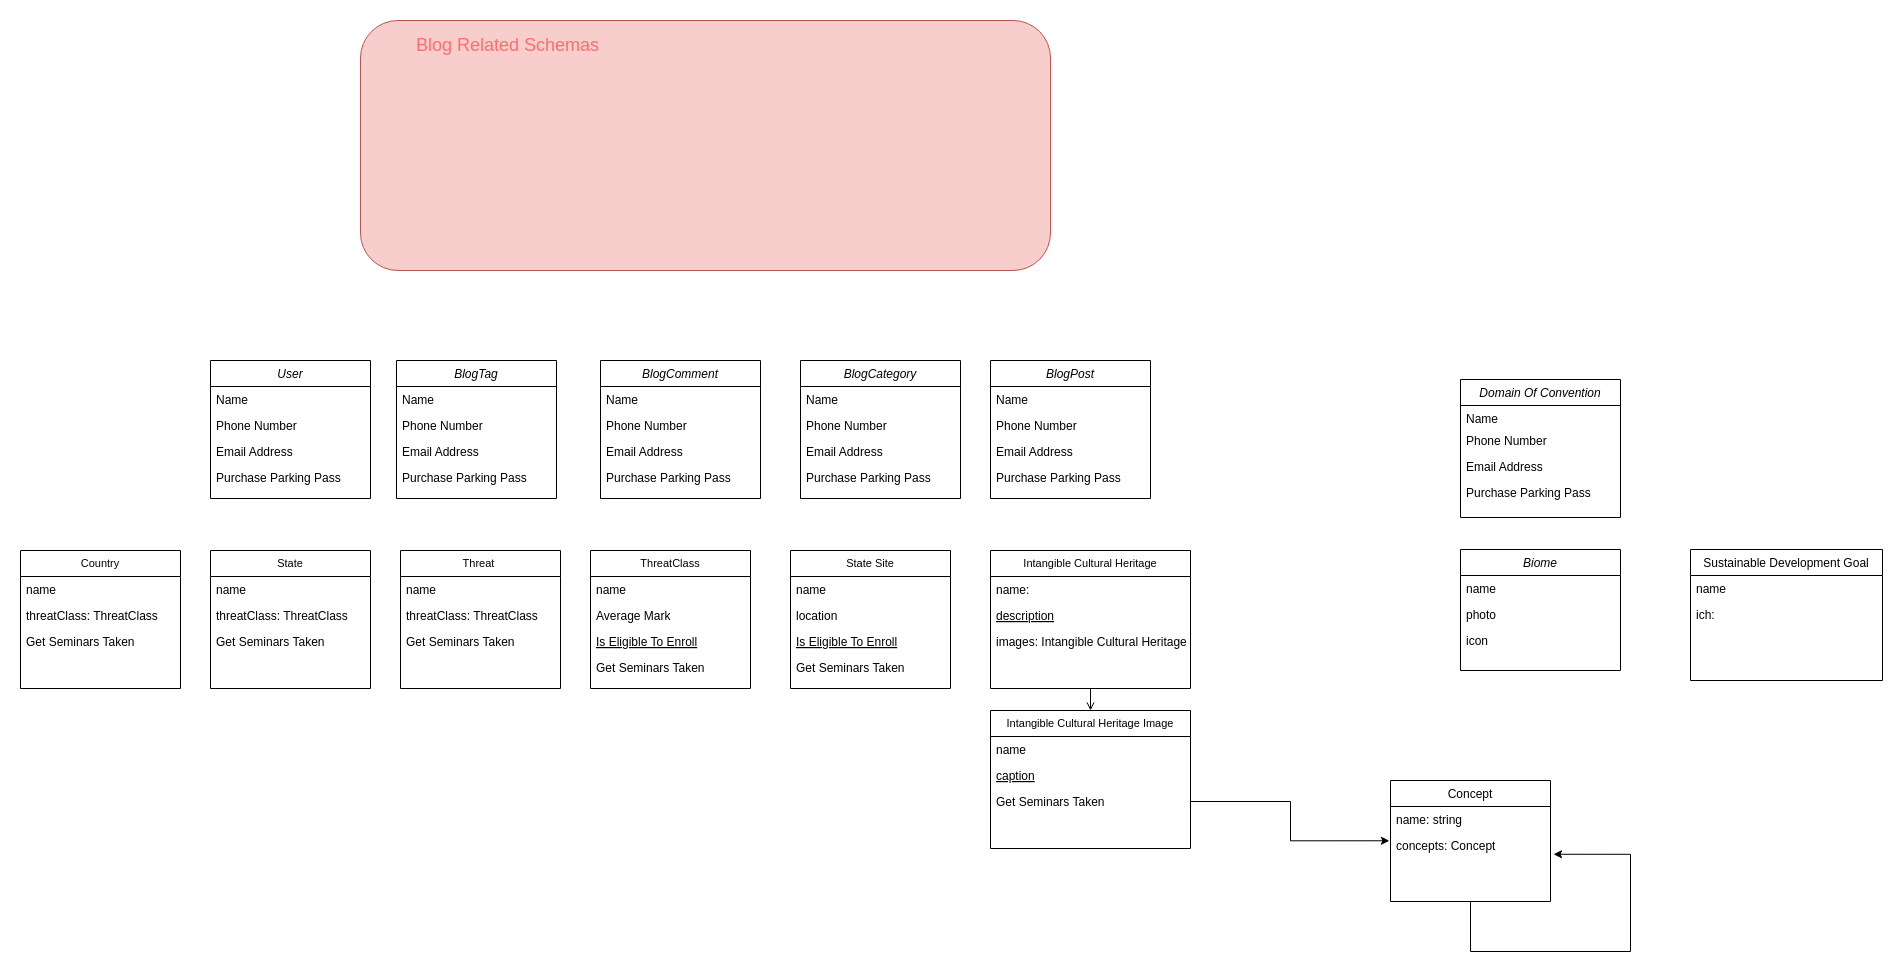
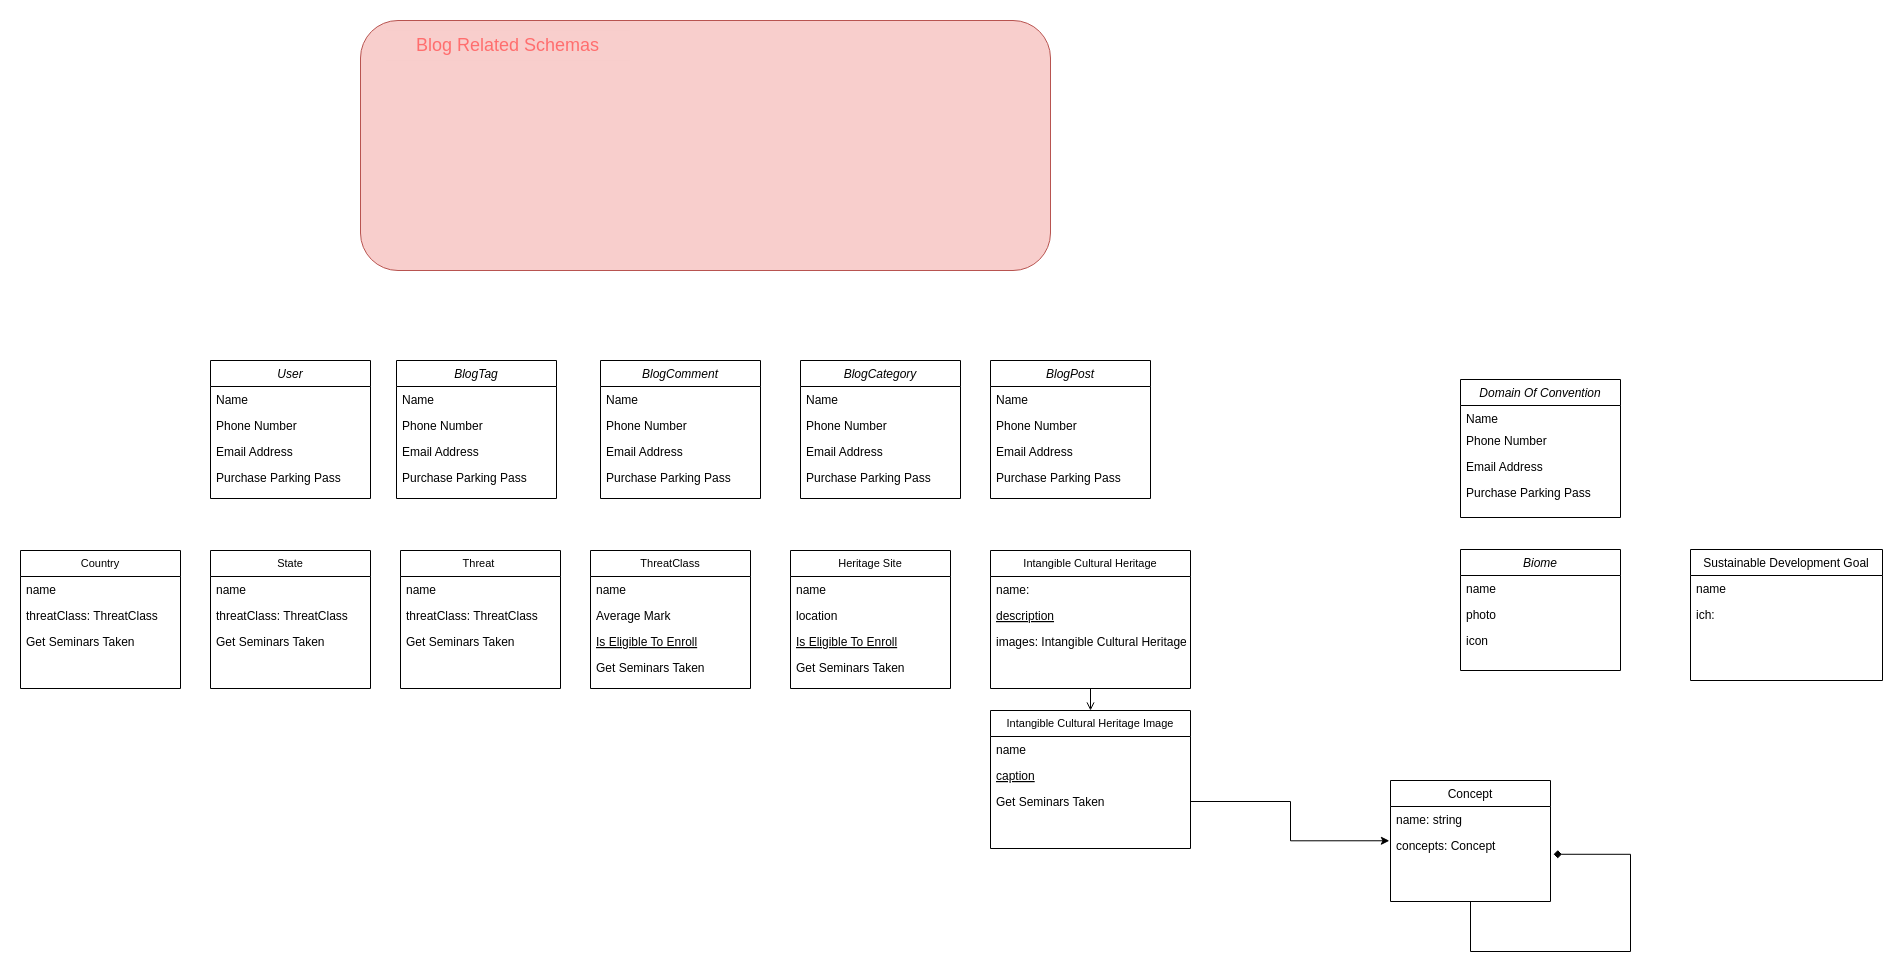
(870, 563) -> (870, 563)
(1562, 854) -> (1562, 854)
